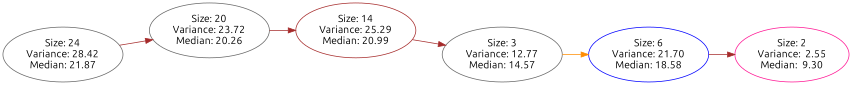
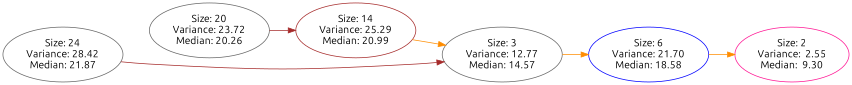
(425, 42) -> (425, 42)
(133, 43) -> (279, 69)
(718, 55) -> (718, 55)
